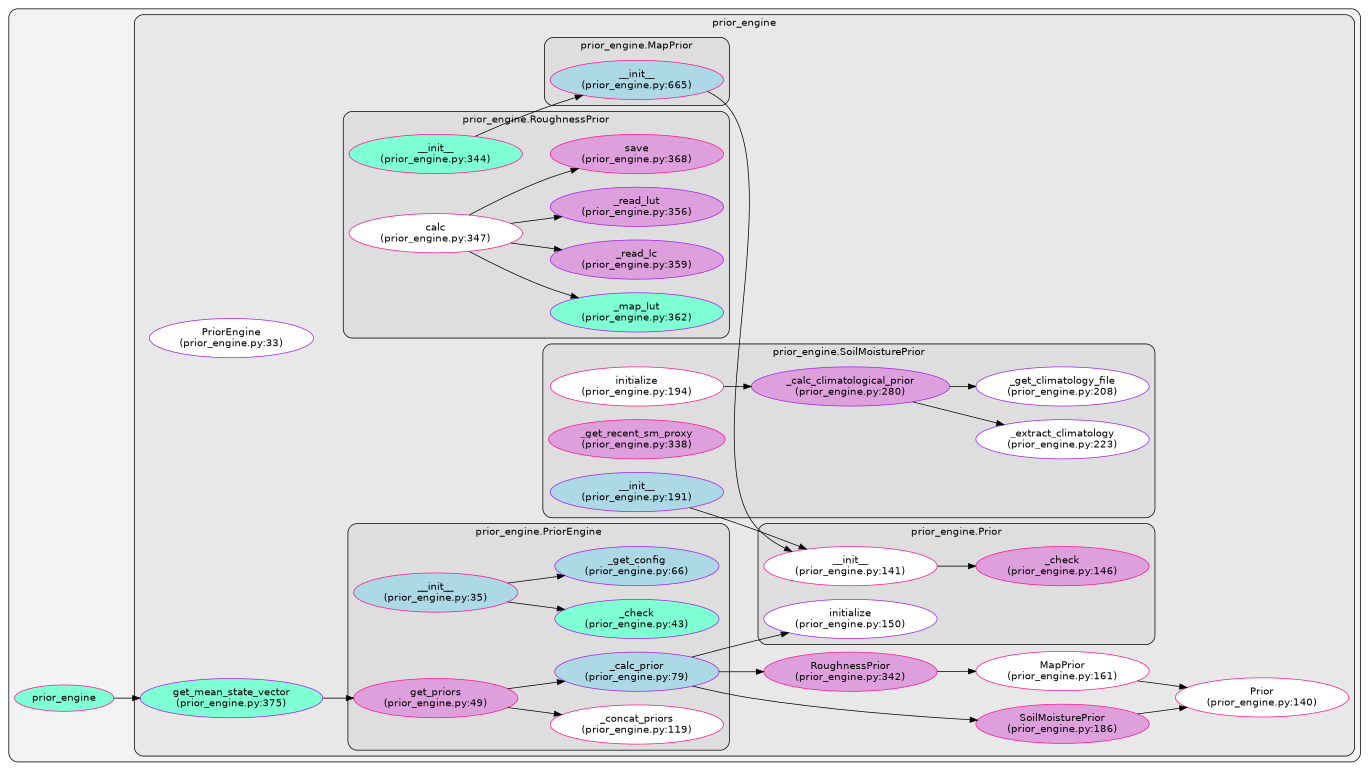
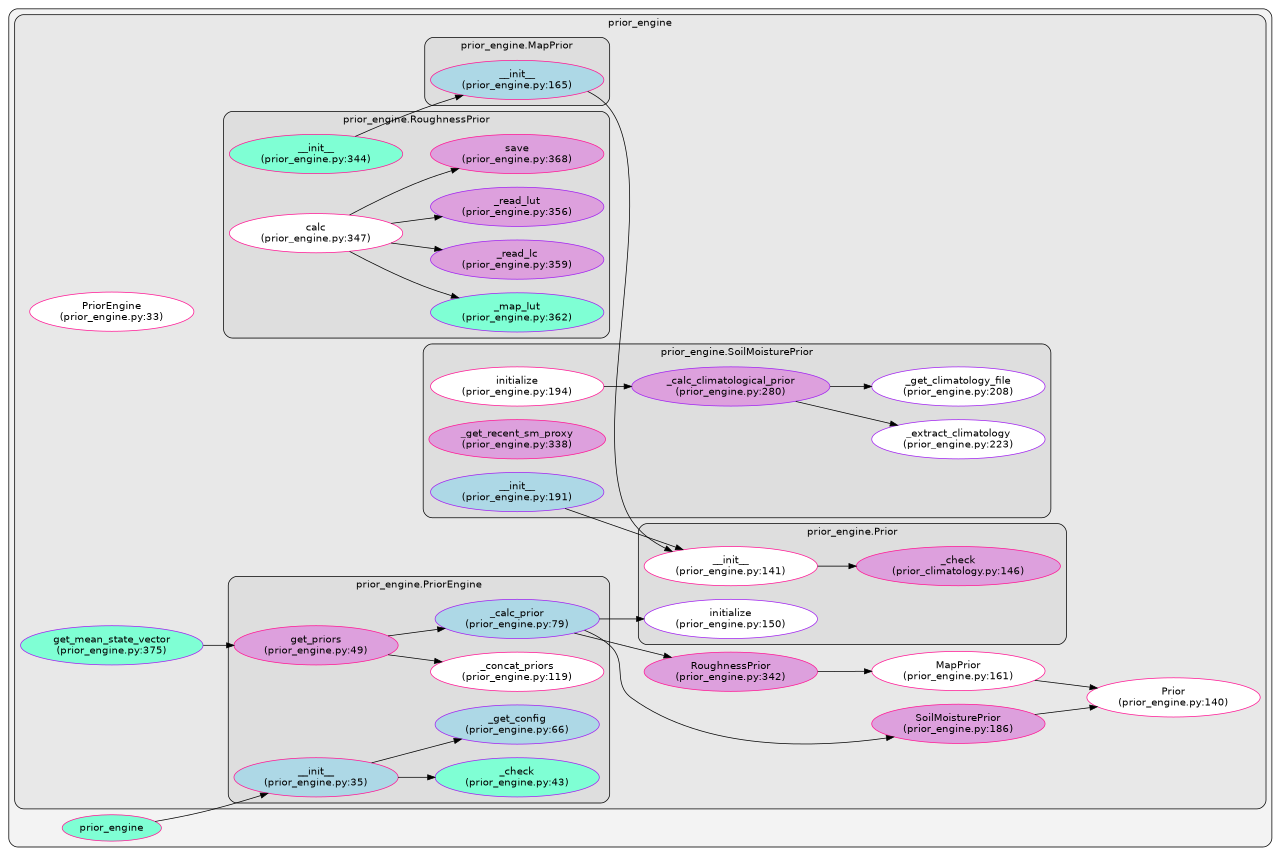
(637, 80) -> (517, 80)
(231, 338) -> (112, 312)
(1063, 566) -> (958, 566)
(123, 698) -> (195, 814)
